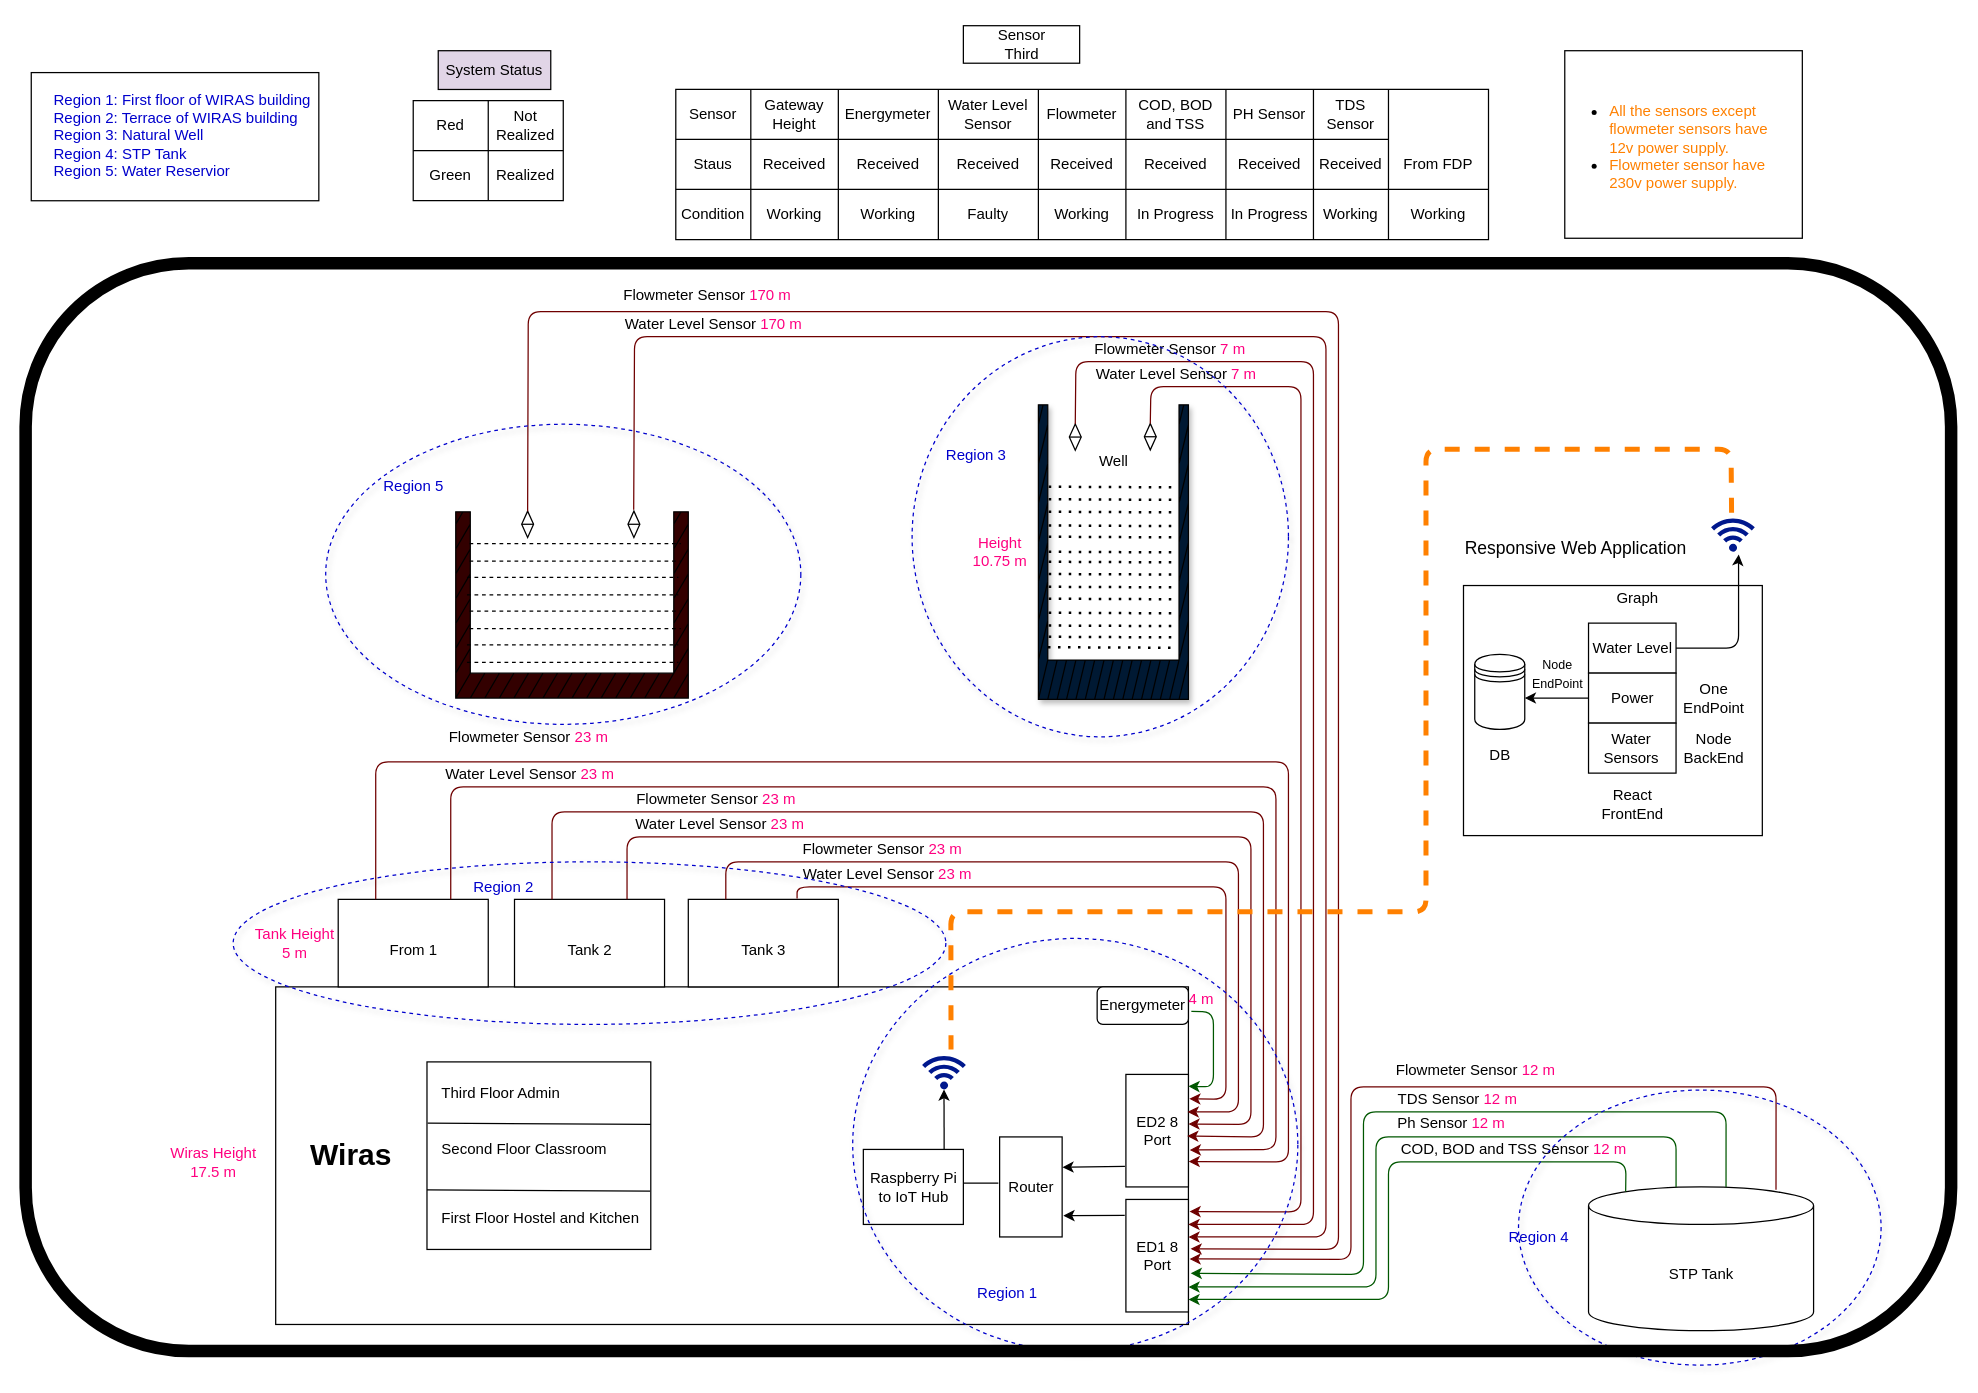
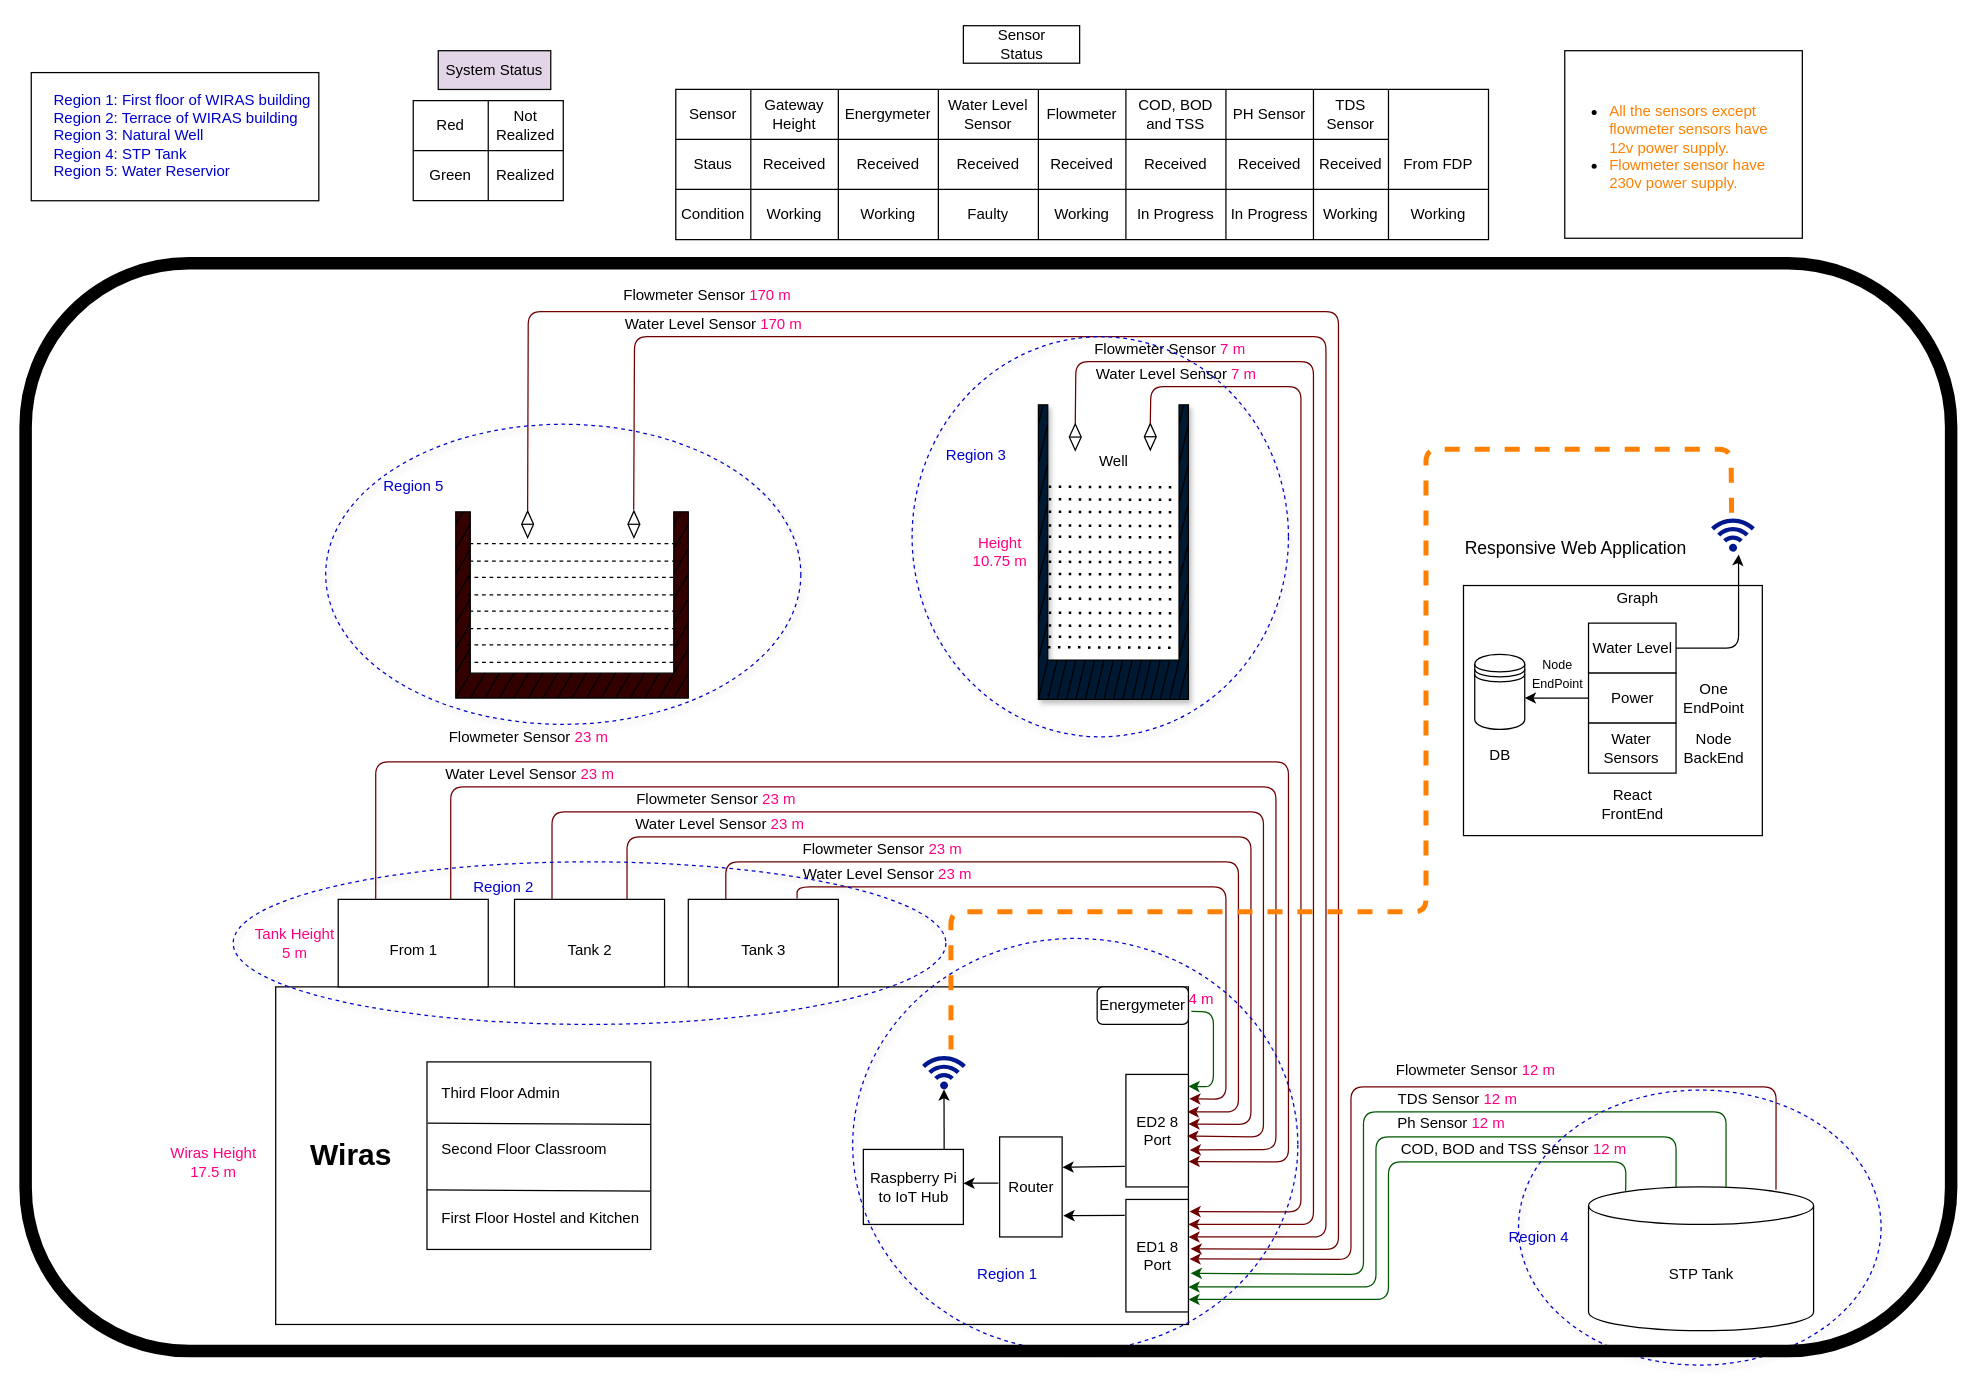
(1022, 44) -> (1022, 44)
(969, 1183) -> (973, 1183)
(1007, 1293) -> (1007, 1274)
